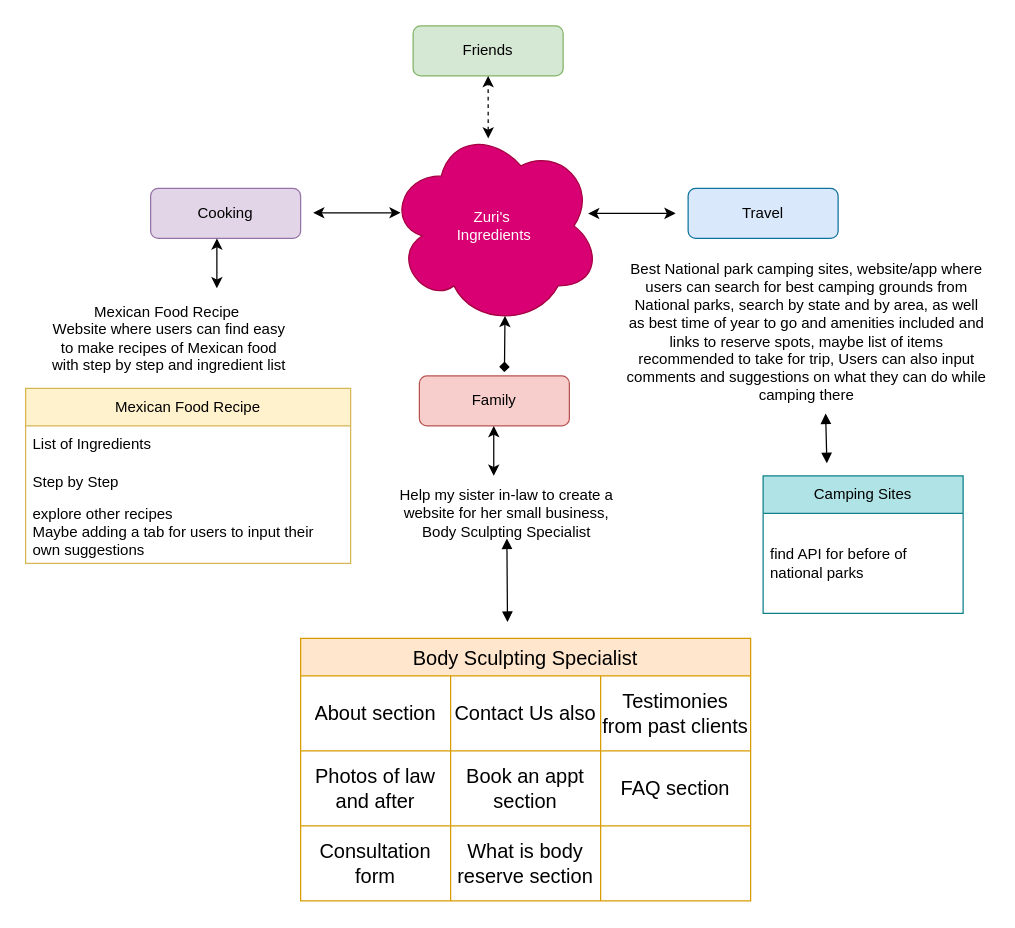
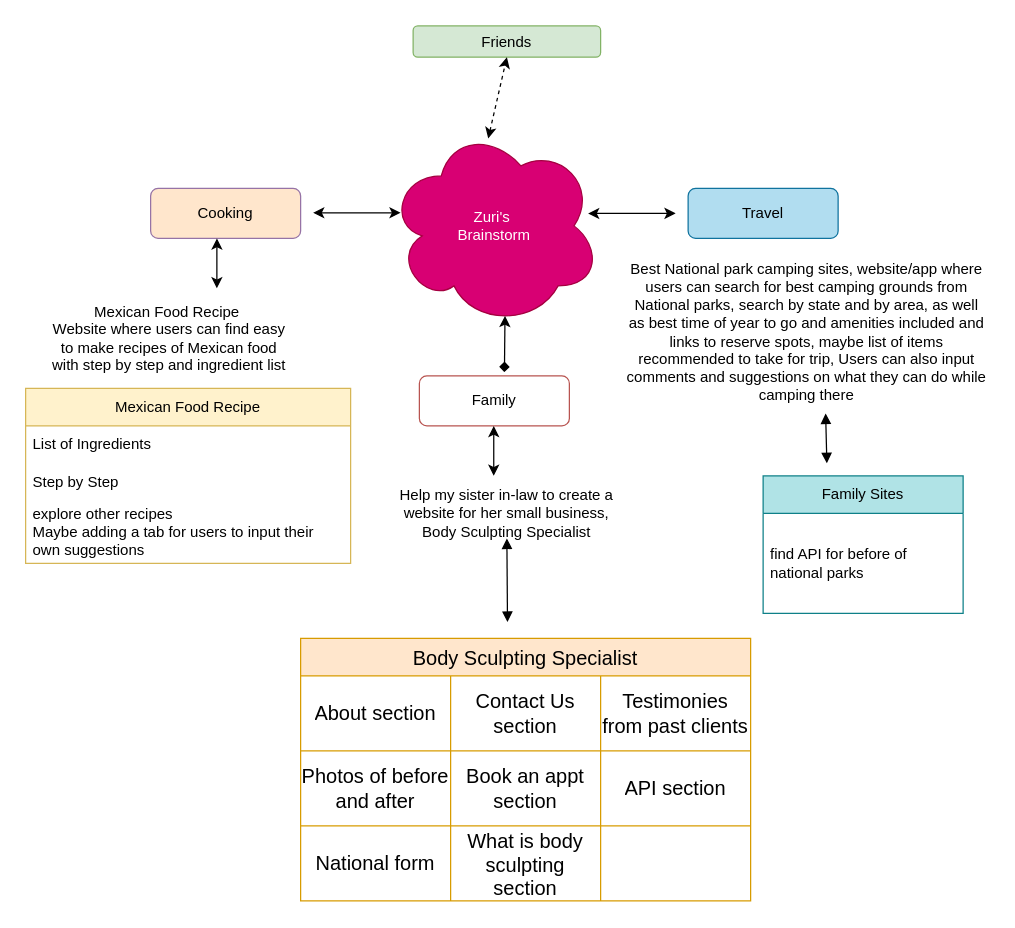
(488, 51) -> (507, 41)
(226, 213) -> (226, 213)
(763, 213) -> (763, 213)
(494, 226) -> (494, 226)
(494, 401) -> (494, 401)
(863, 494) -> (863, 494)
(526, 713) -> (526, 713)
(376, 788) -> (376, 788)
(676, 788) -> (676, 788)
(376, 863) -> (376, 863)
(526, 863) -> (526, 863)
